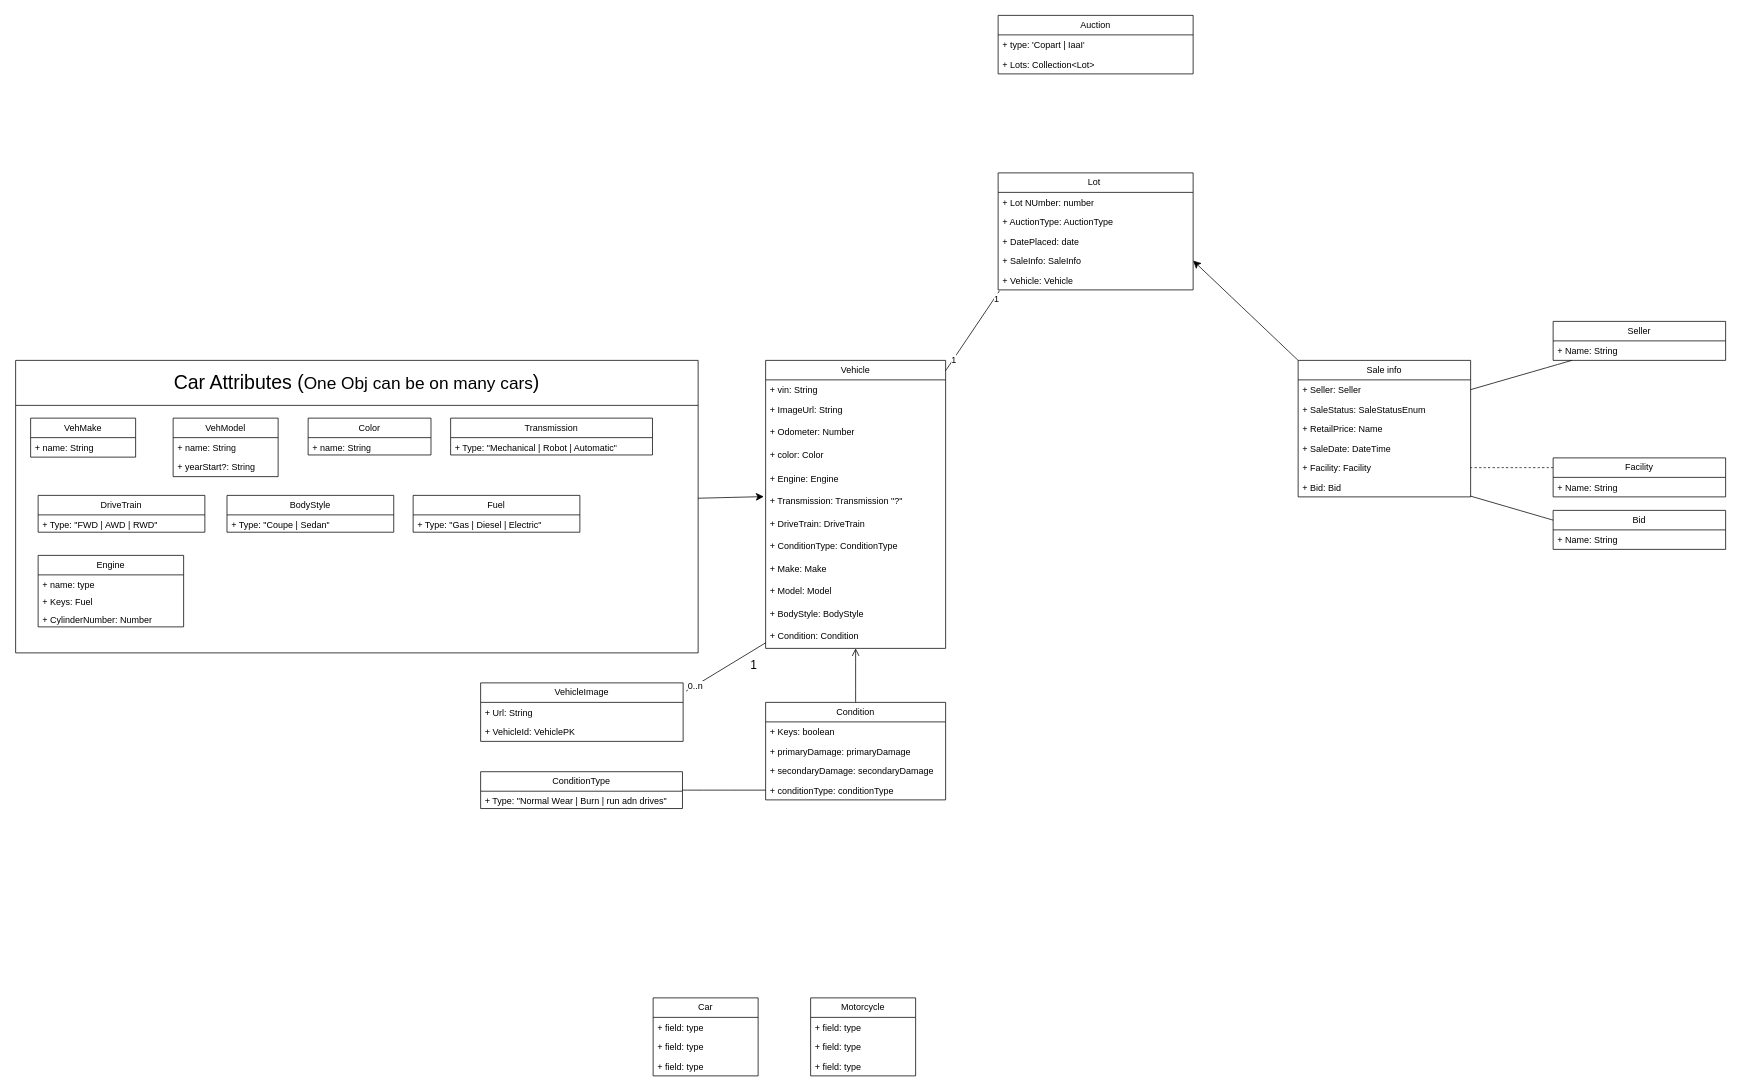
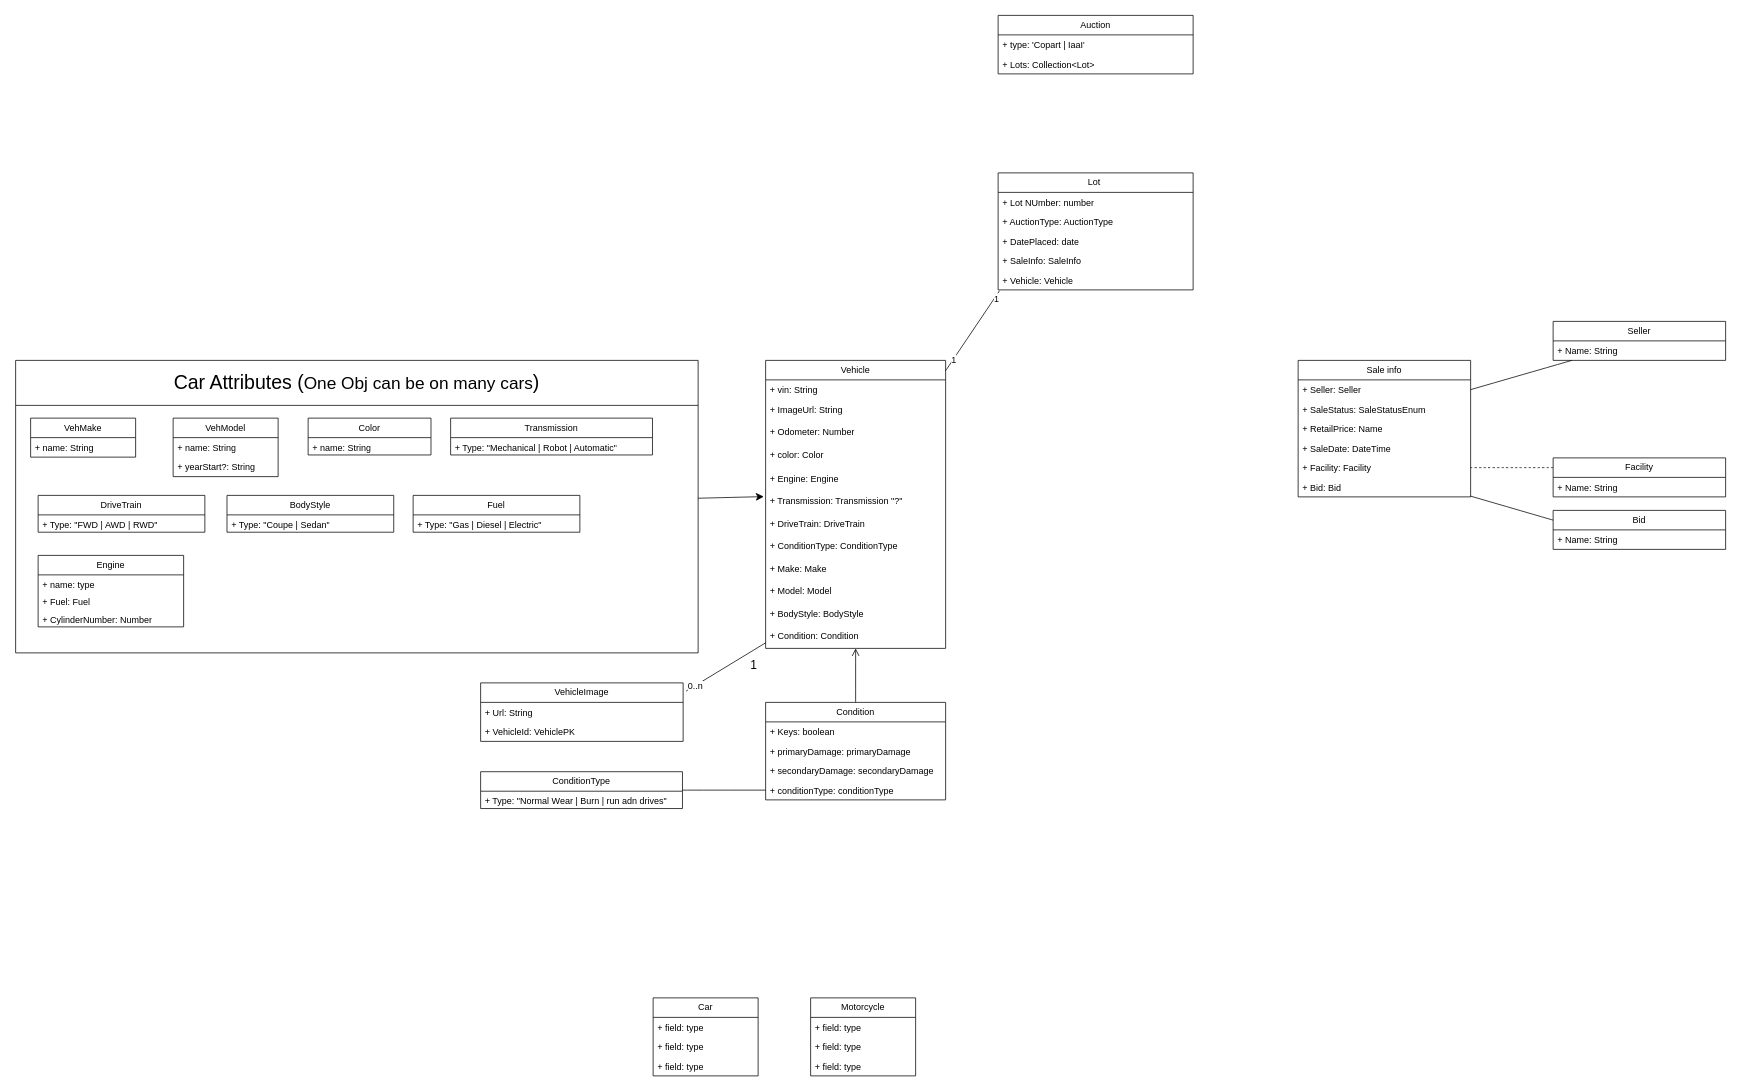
(1244, 309) -> none
(68, 603) -> (67, 603)
